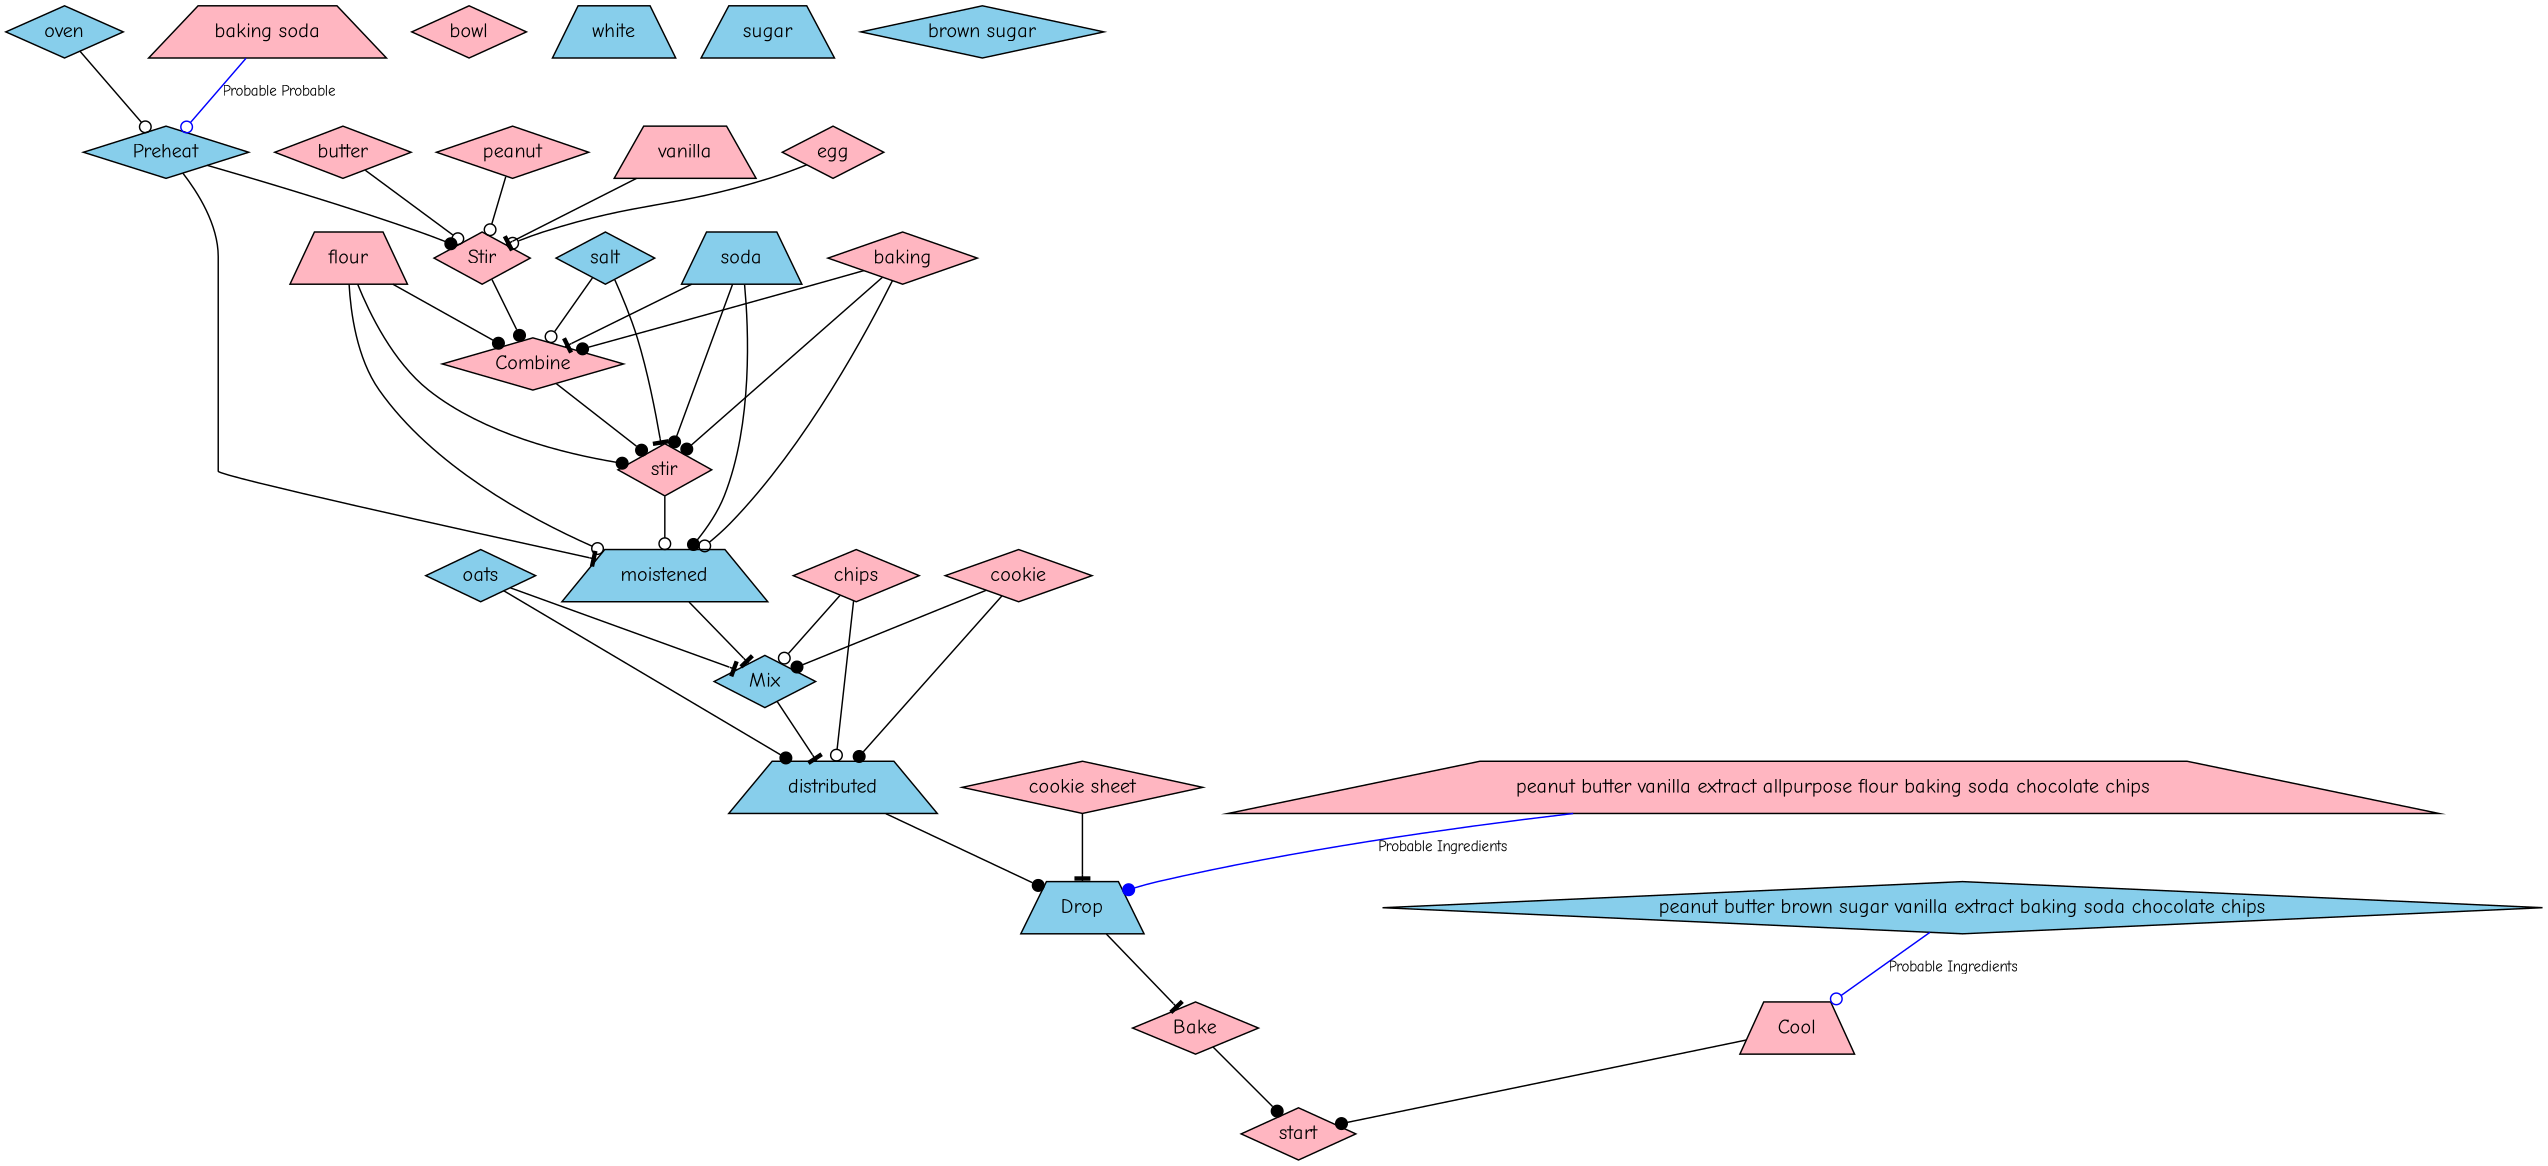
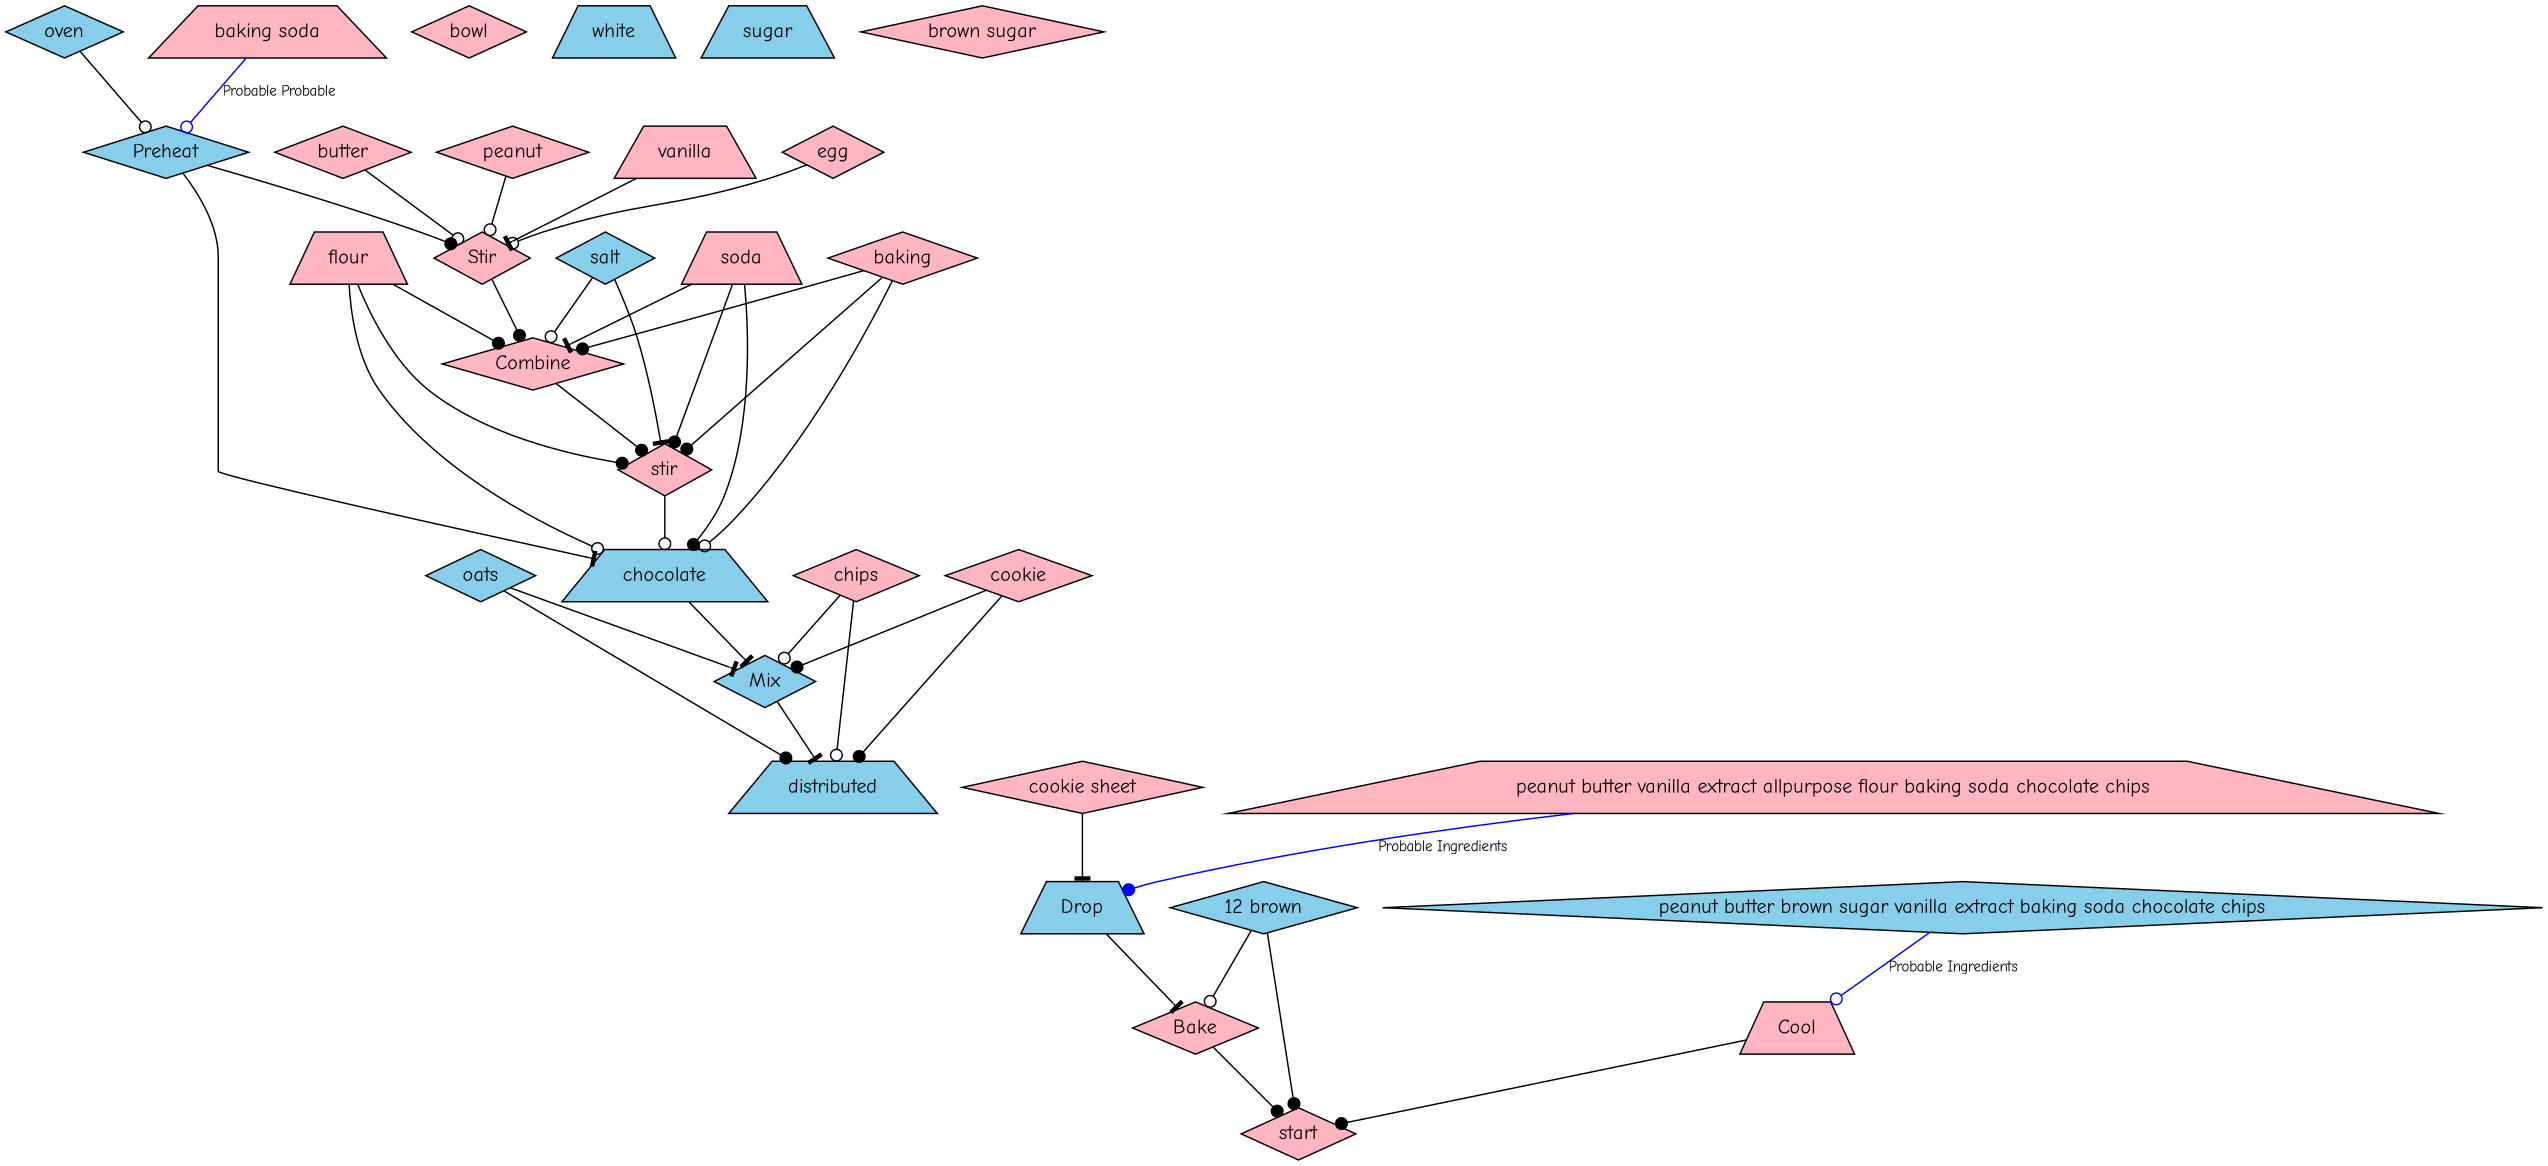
(982, 32) -> (982, 32)
(742, 258) -> (742, 258)
(665, 576) -> (665, 576)
(959, 848) -> none
none -> (1264, 908)
